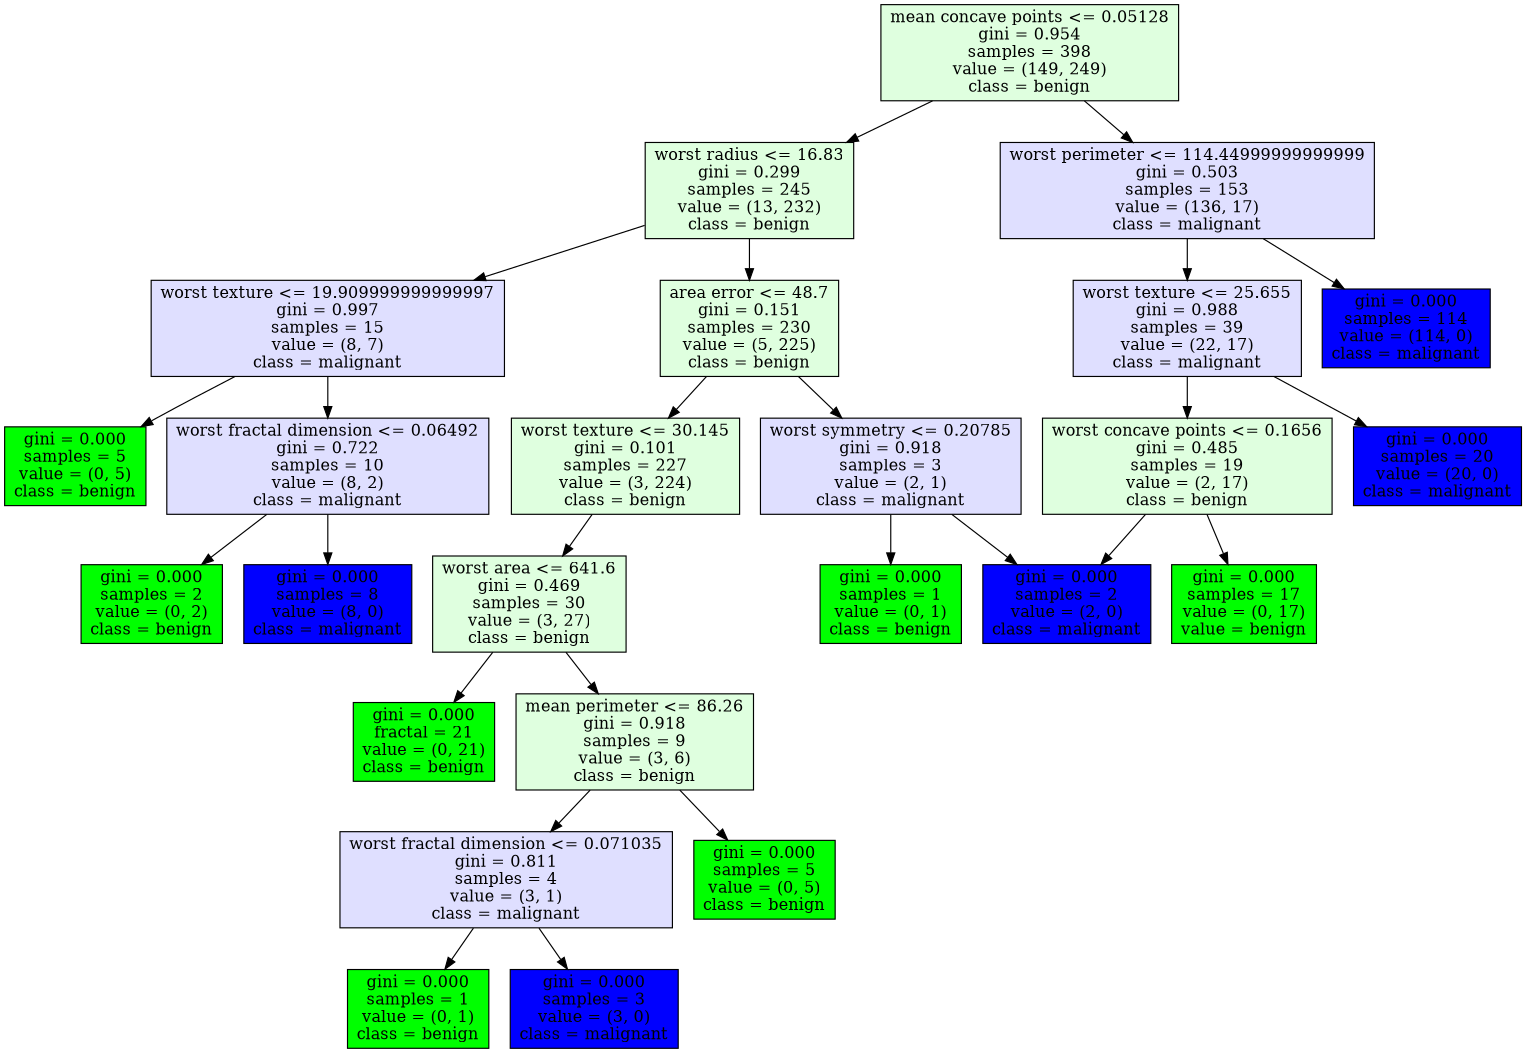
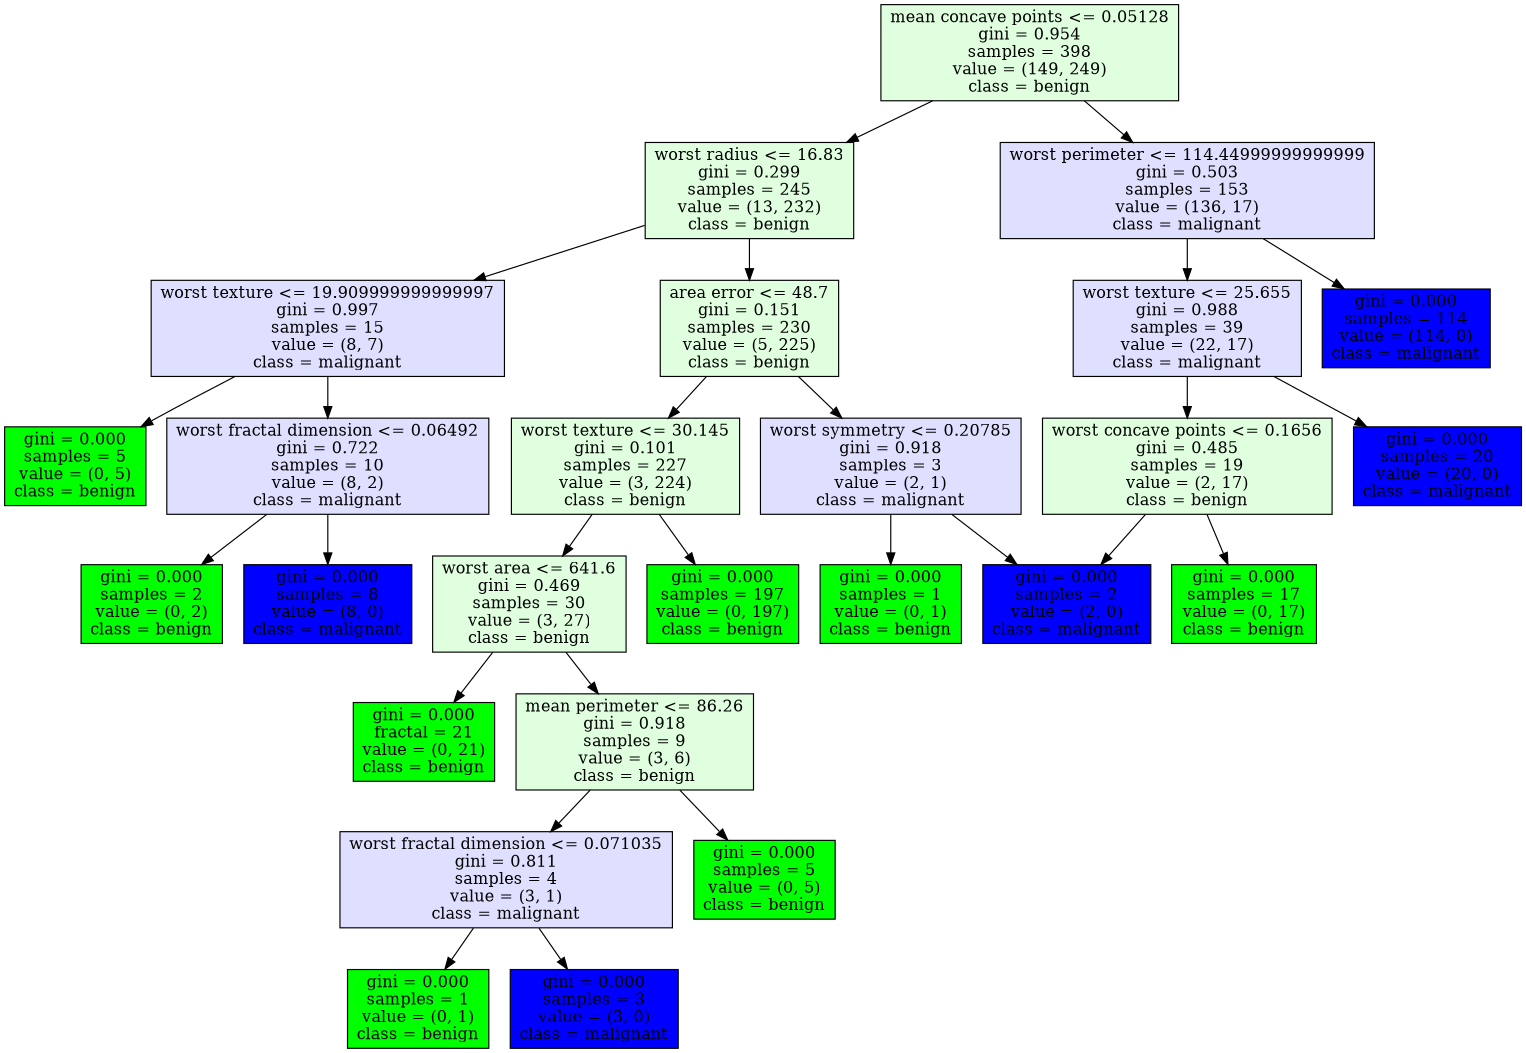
none -> (723, 604)
(1244, 604) -> (1244, 604)
